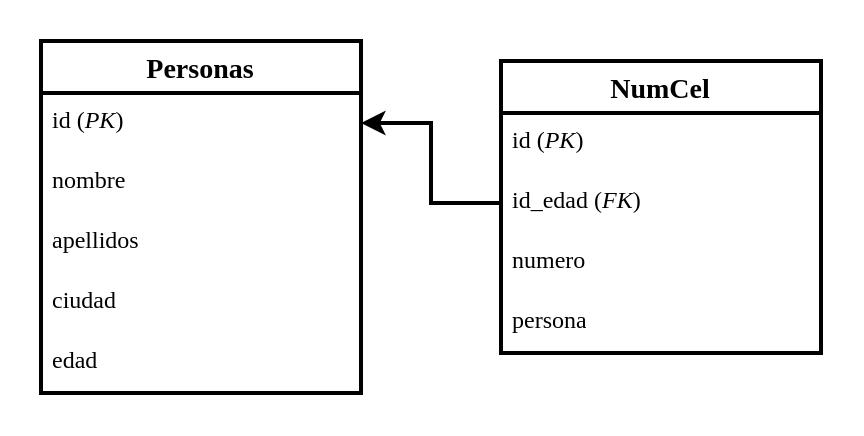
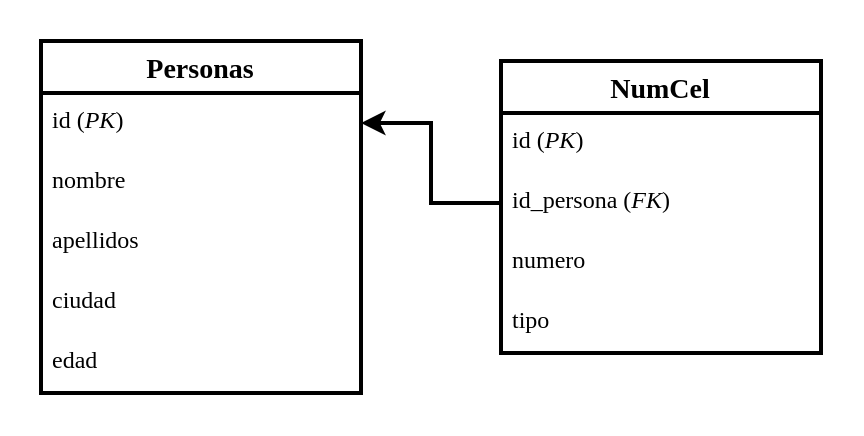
(587, 201) -> (608, 201)
(560, 321) -> (537, 321)
